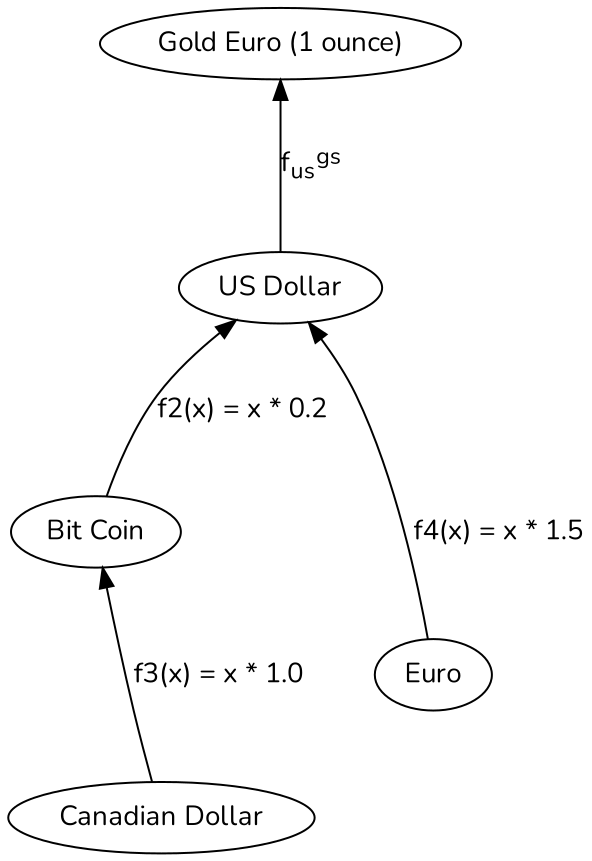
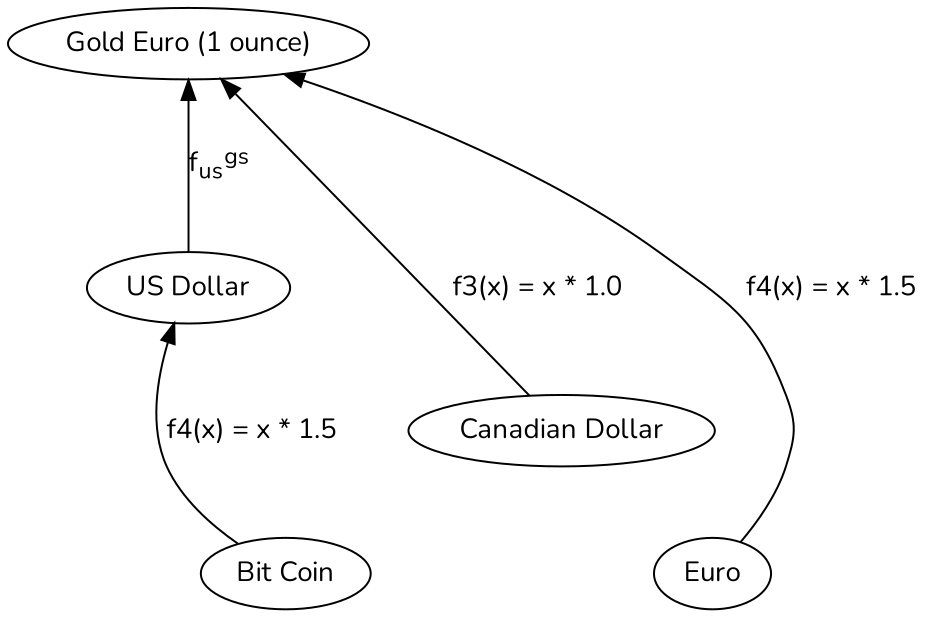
(243, 410) -> (252, 431)
(390, 483) -> (643, 241)
(128, 685) -> (382, 245)
